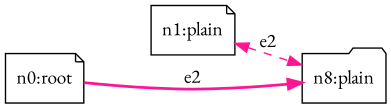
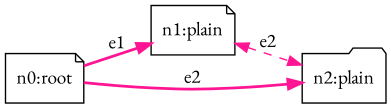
none -> (111, 57)
(344, 78) -> (344, 78)
